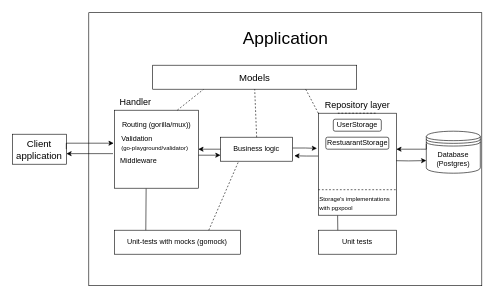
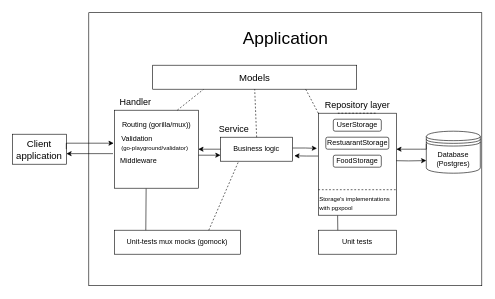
none -> (234, 128)
none -> (357, 161)
(177, 242) -> (177, 242)
